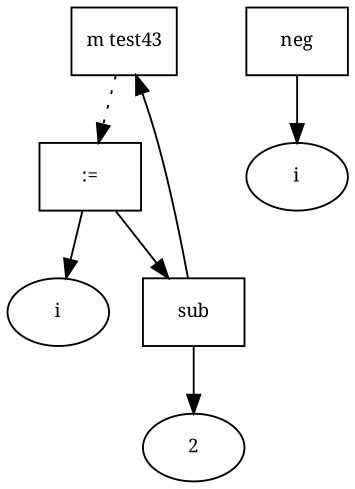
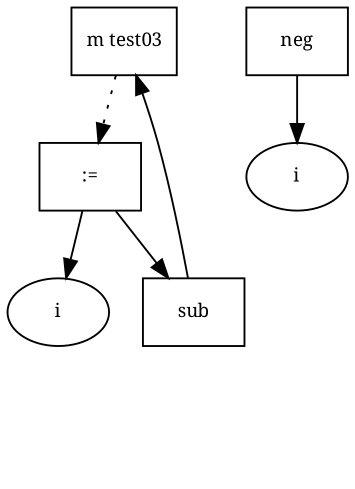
(124, 41) -> (124, 41)
(194, 448) -> none
